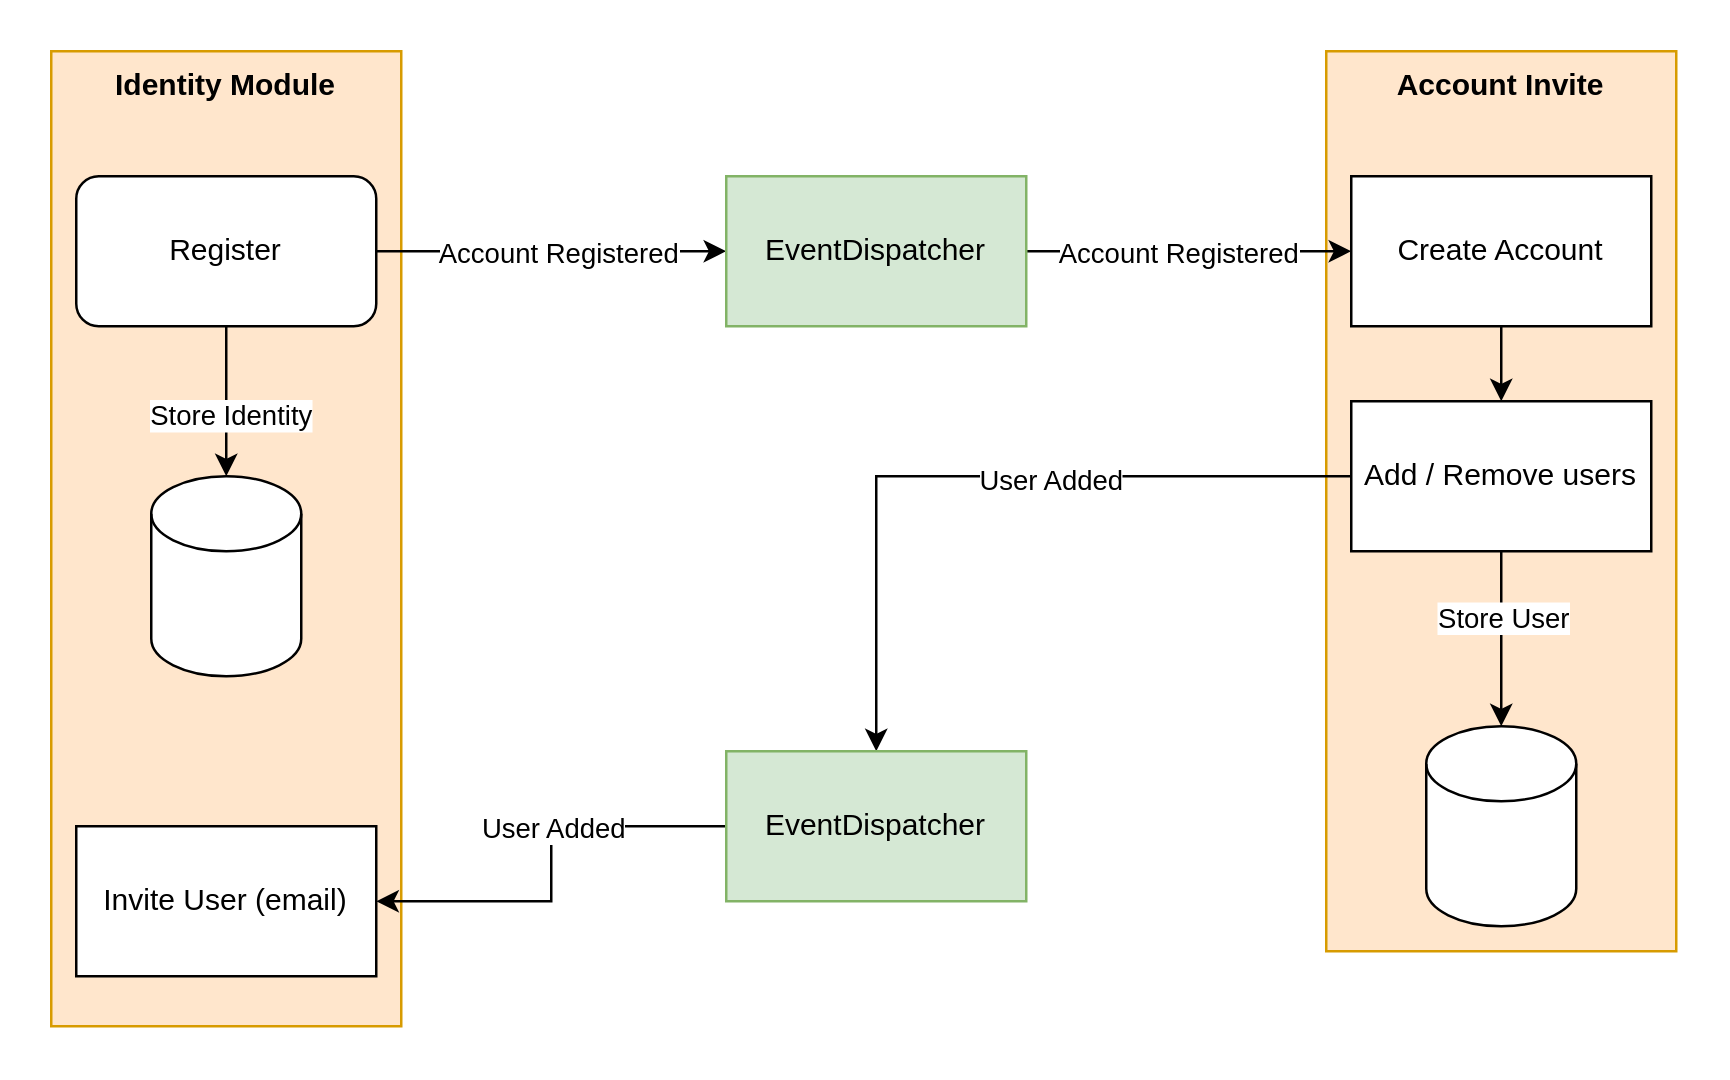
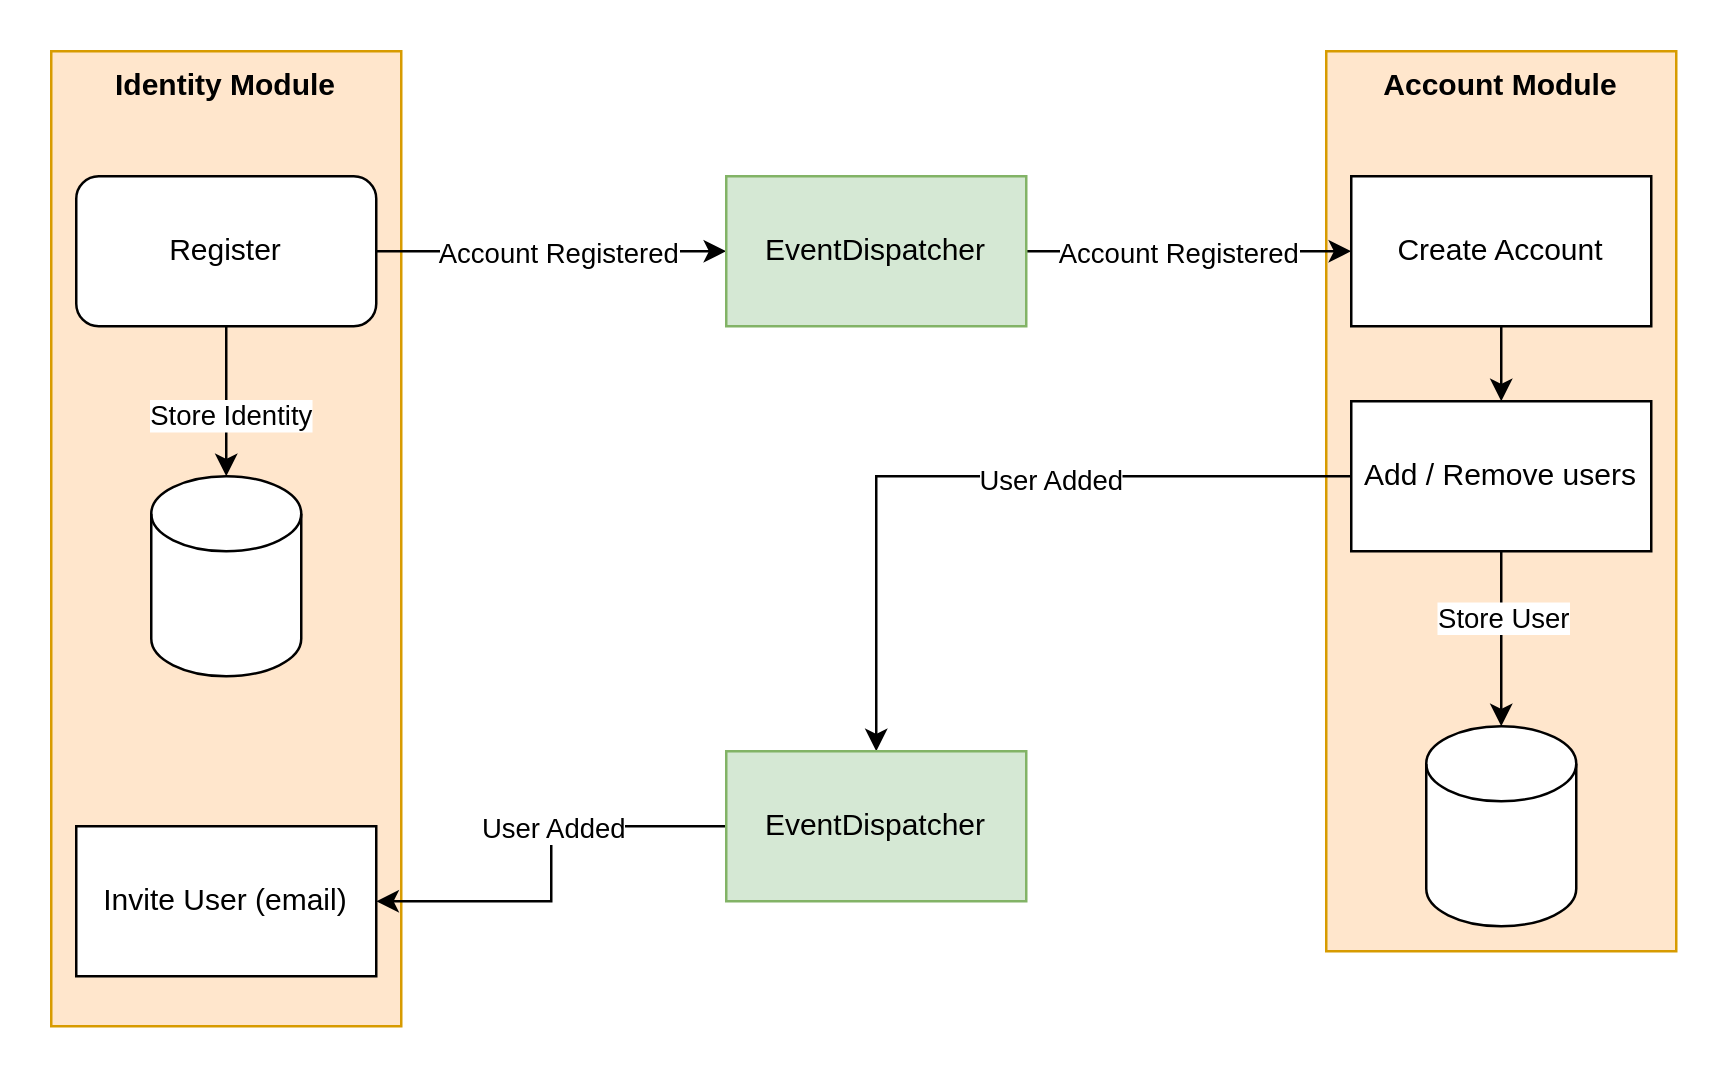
(1501, 87) -> (1501, 87)
